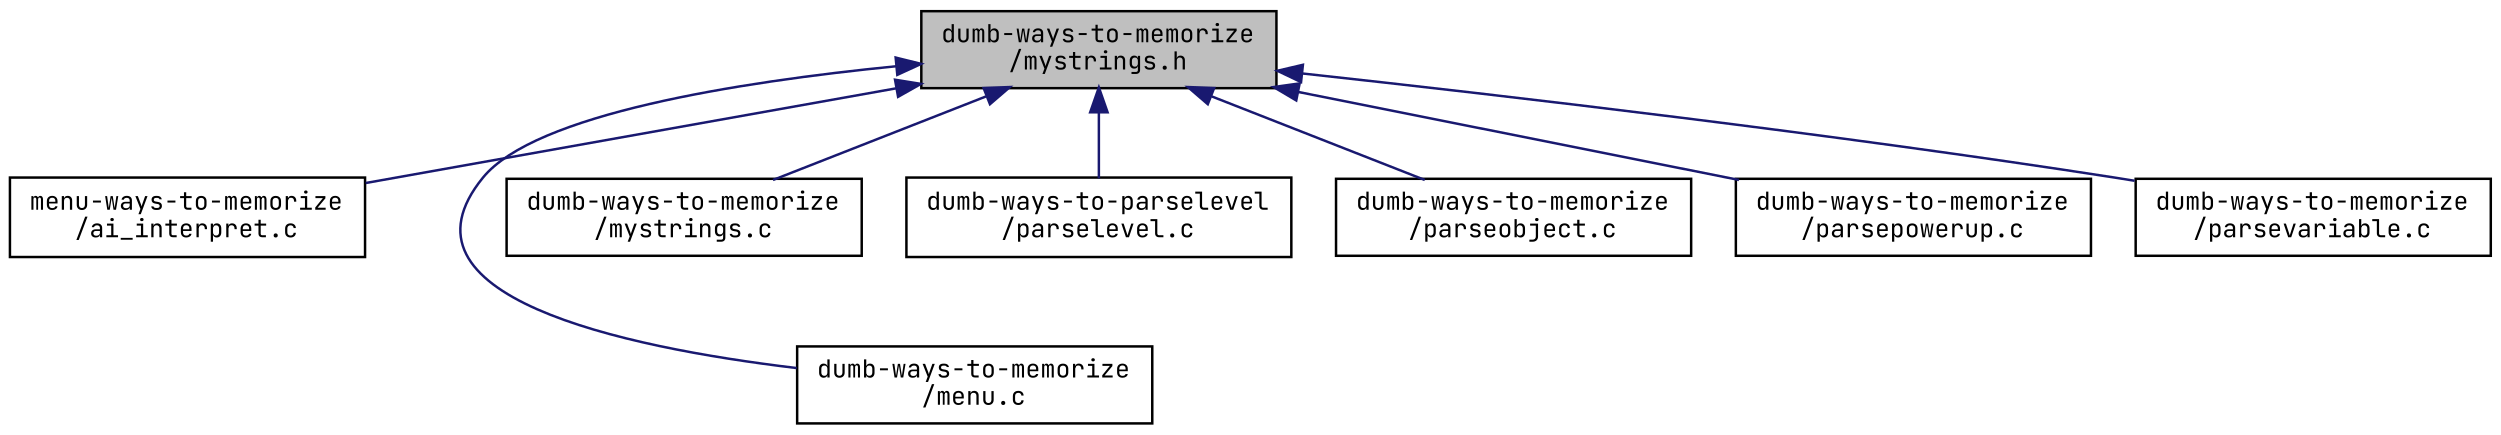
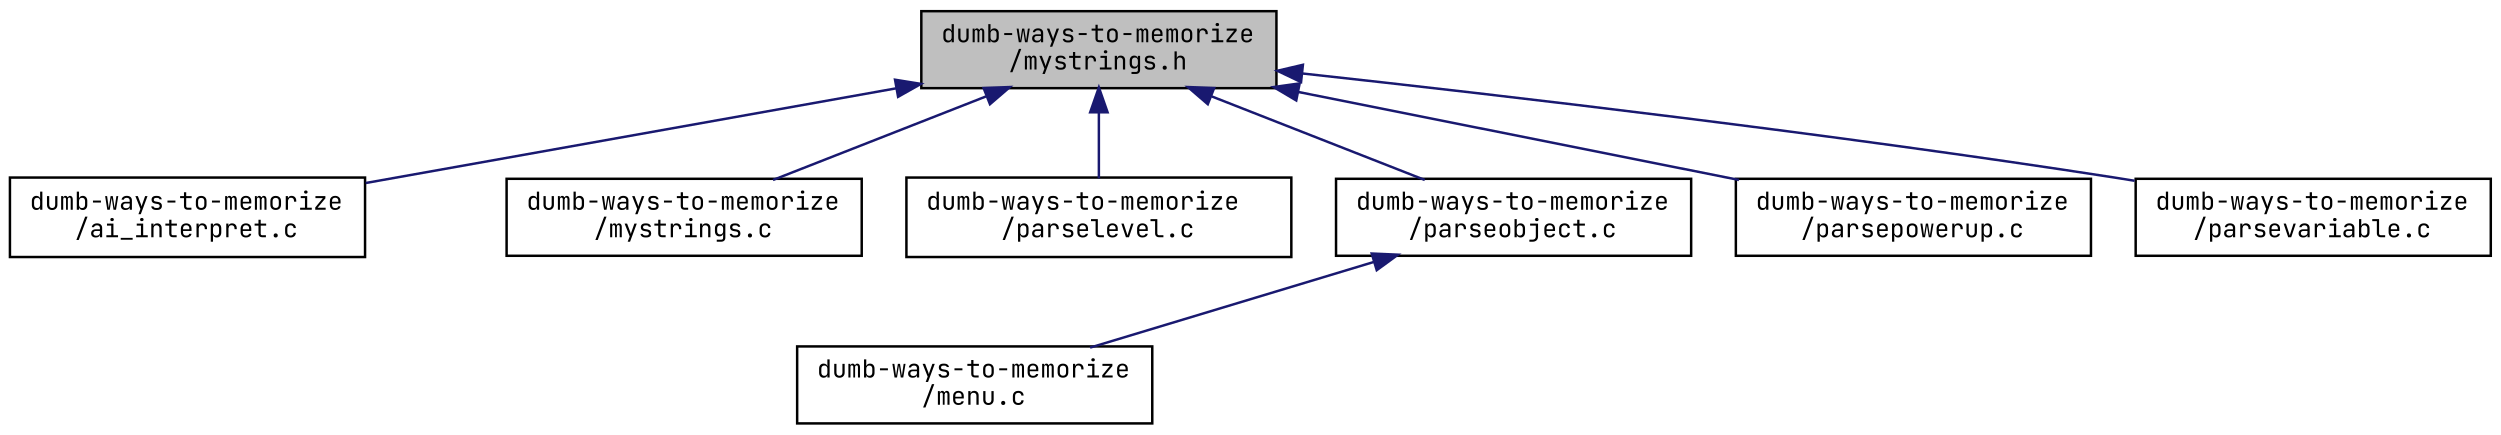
(482, 180) -> (1232, 305)
(187, 217) -> (187, 217)
(1099, 217) -> (1099, 217)
